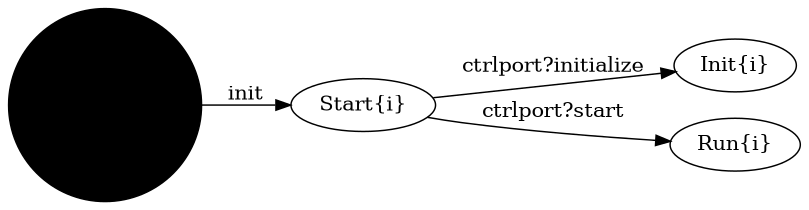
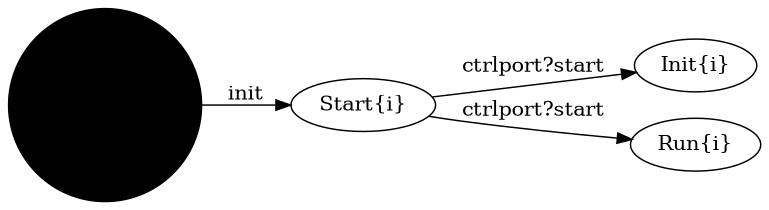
(553, 66) -> (533, 66)
